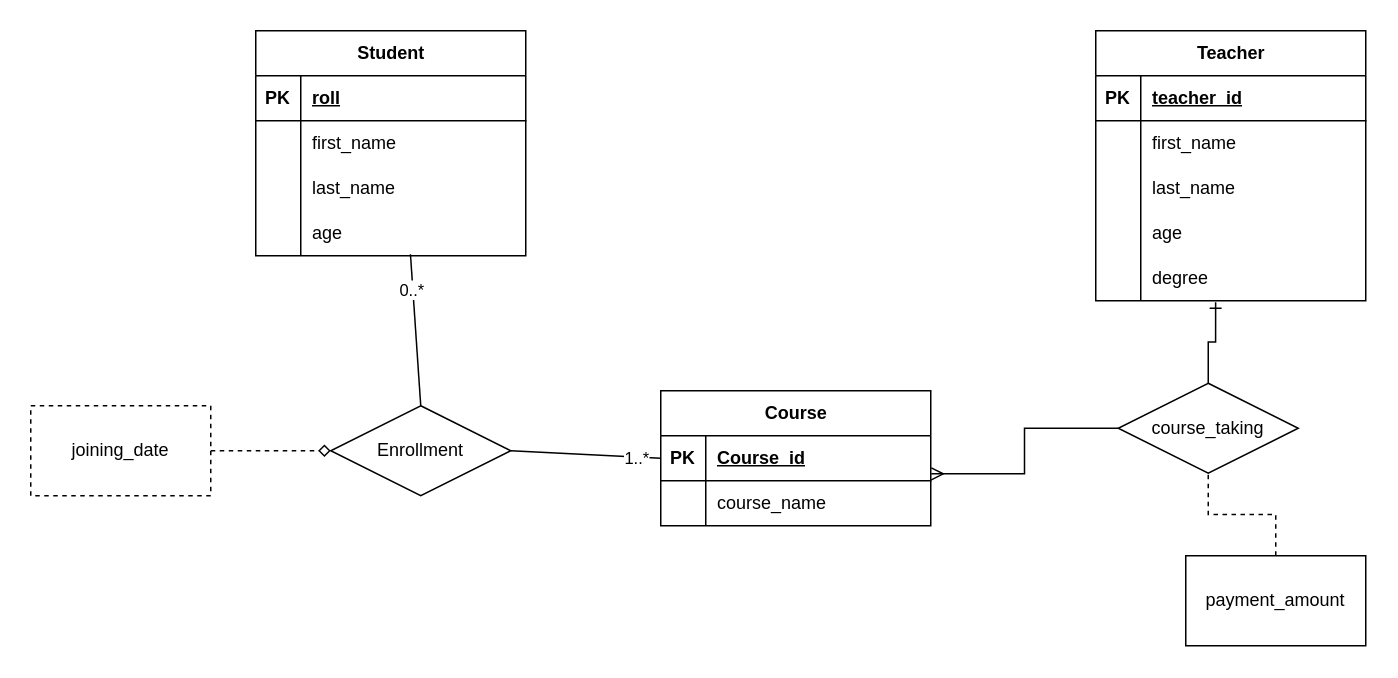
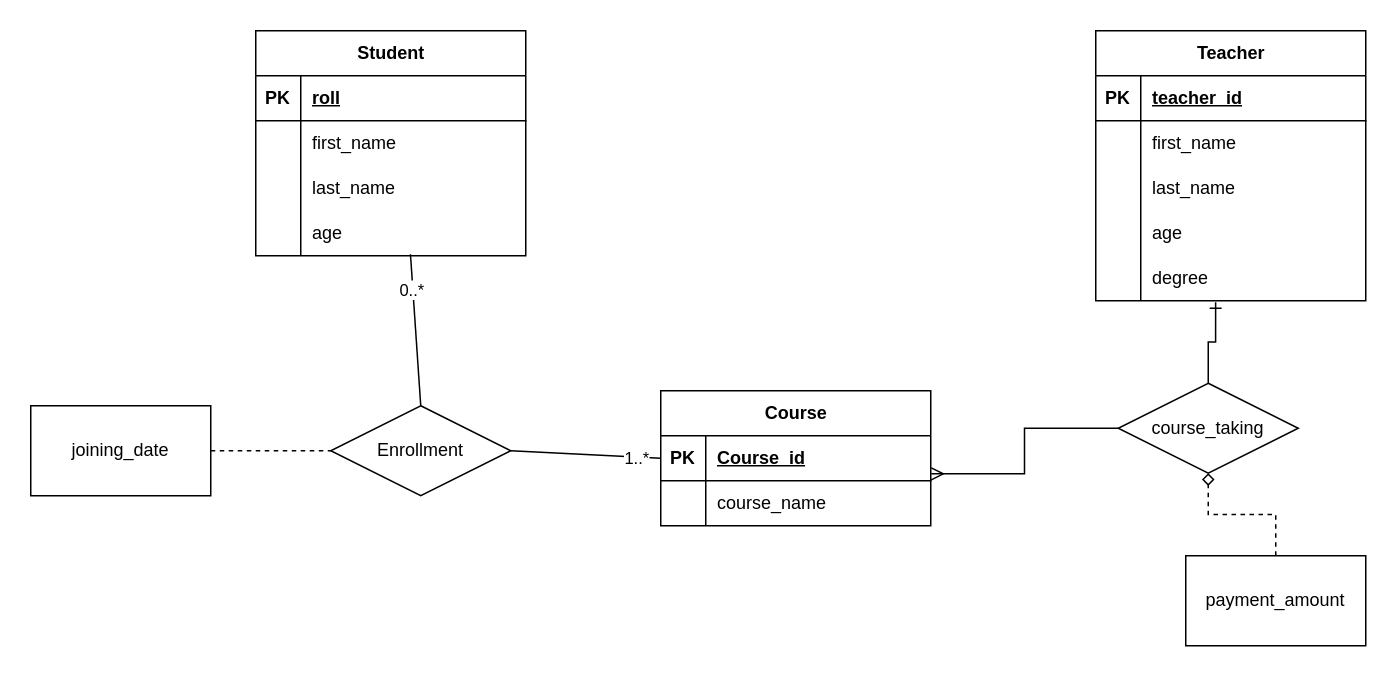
(121, 451) -> (121, 451)
(318, 451) -> (323, 451)
(1208, 480) -> (1208, 486)
